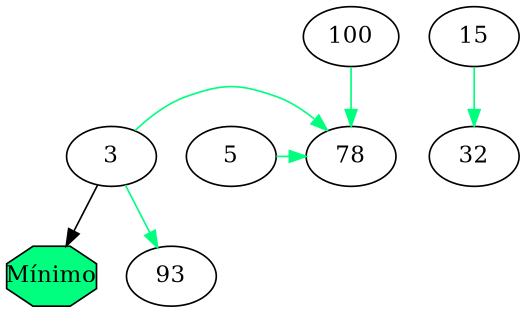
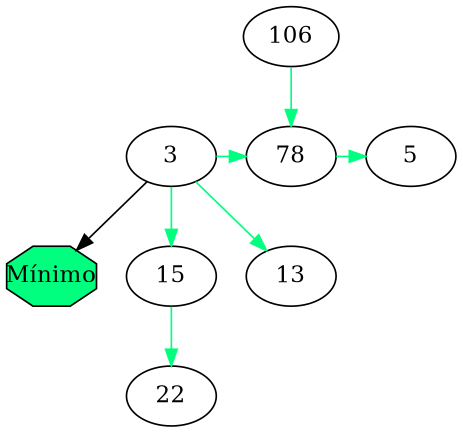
(351, 37) -> (291, 37)
(283, 156) -> (343, 156)
(474, 156) -> (171, 396)
none -> (171, 208)
(171, 276) -> (291, 276)
